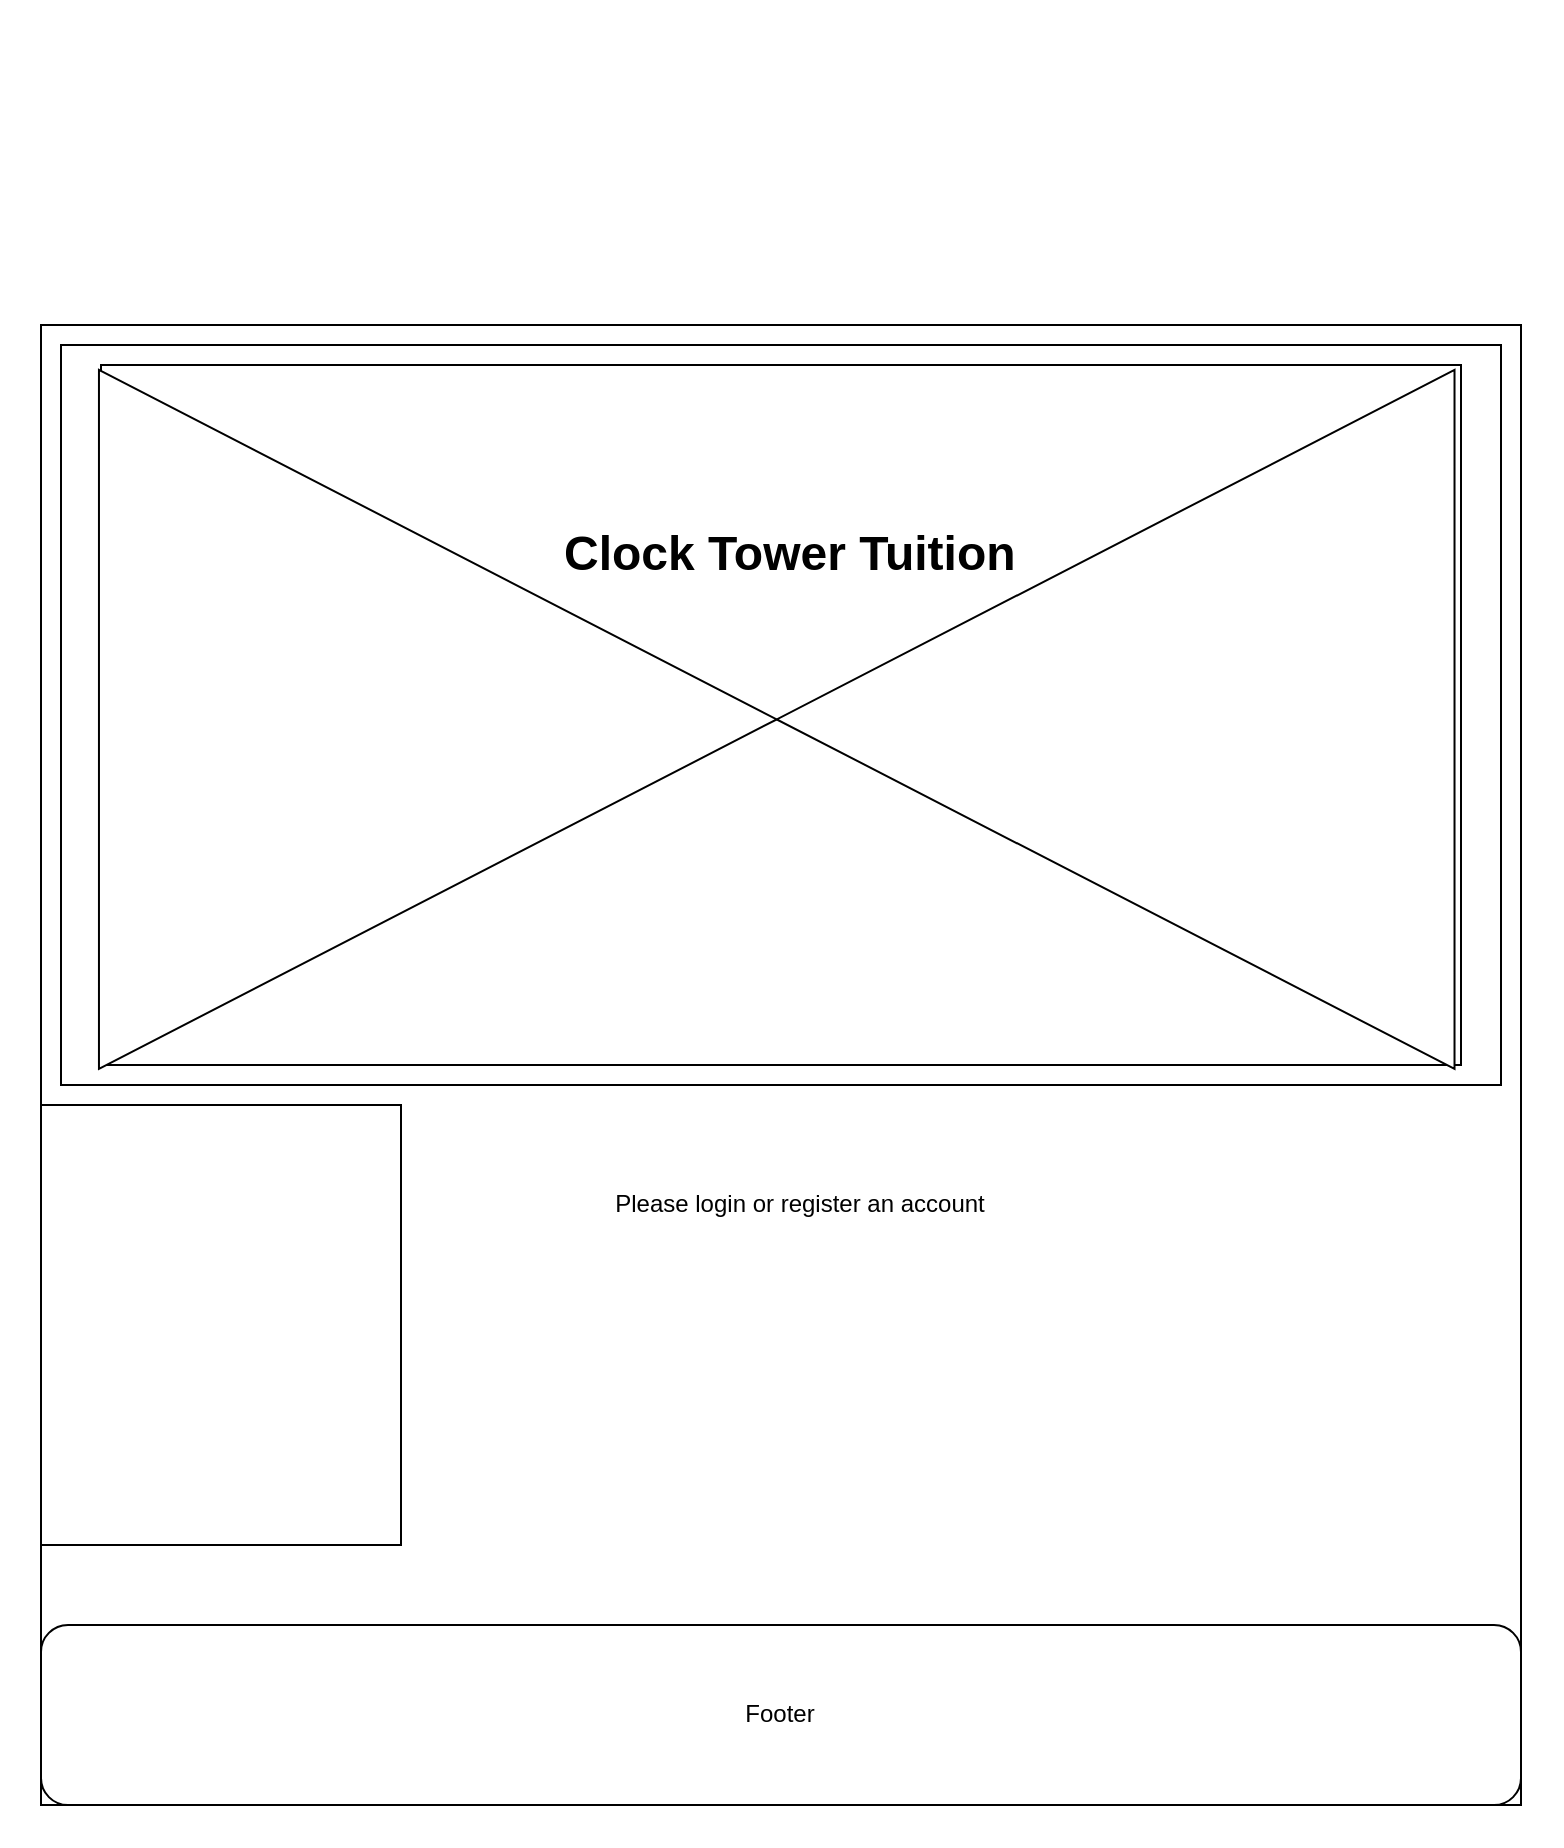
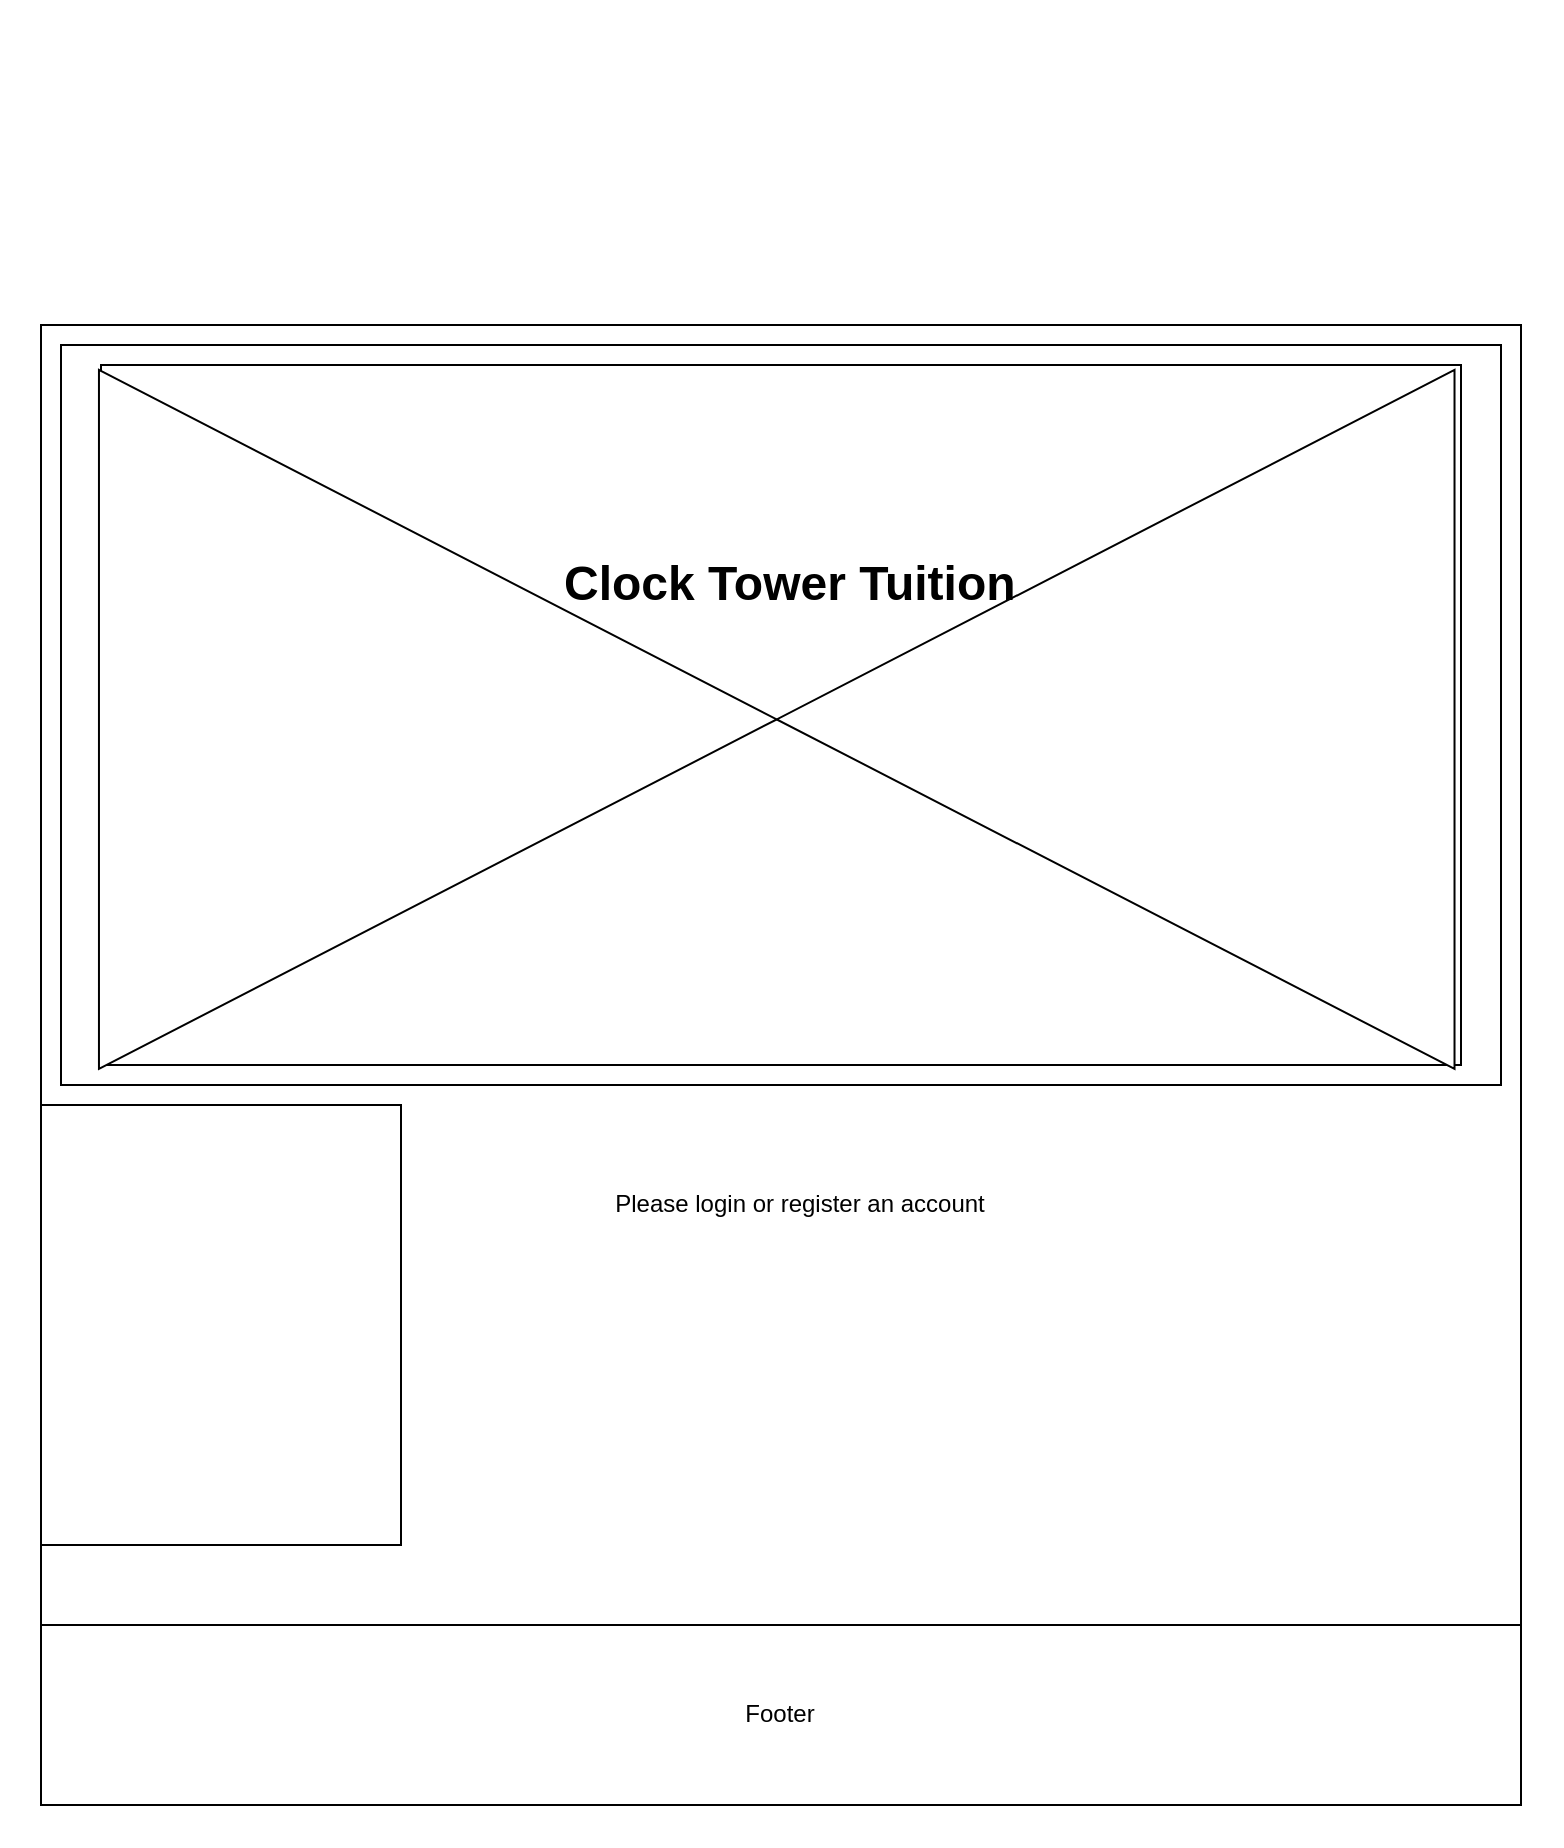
(795, 635) -> (795, 665)
(781, 1715) -> (781, 1715)
